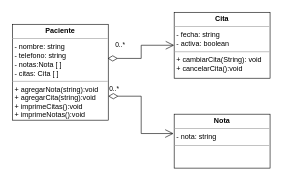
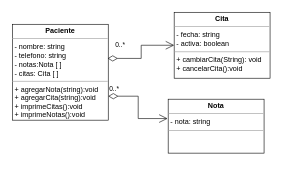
(222, 141) -> (216, 126)
